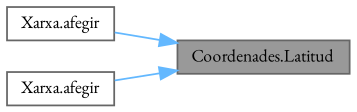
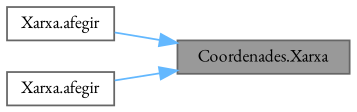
(264, 57) -> (264, 57)
